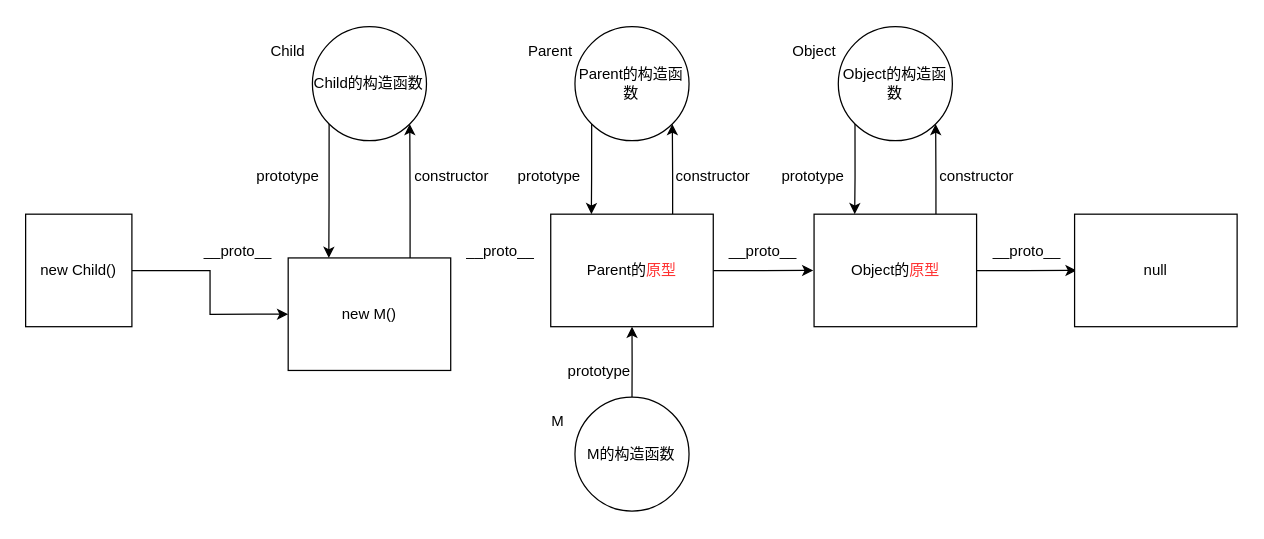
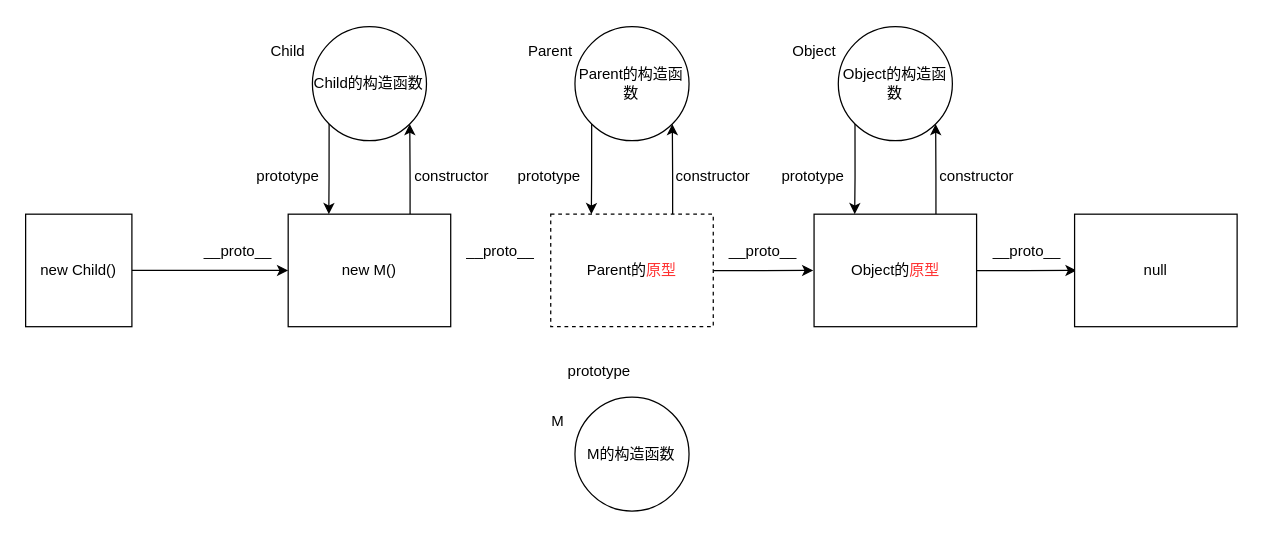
(632, 270) -> (632, 270)
(369, 314) -> (369, 270)
(632, 366) -> none
